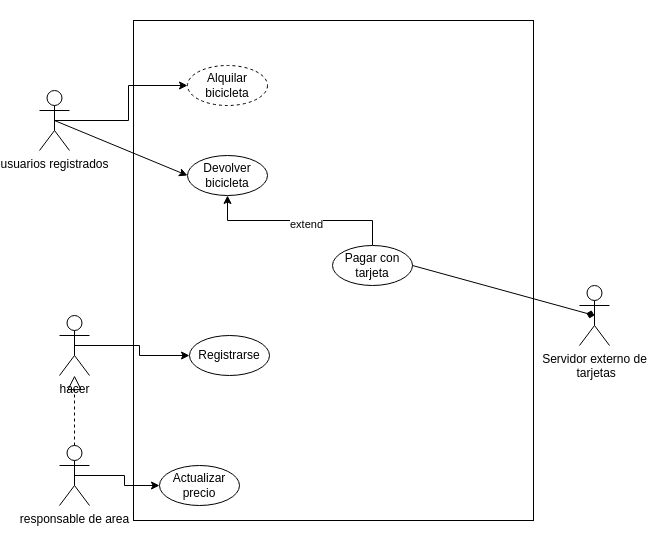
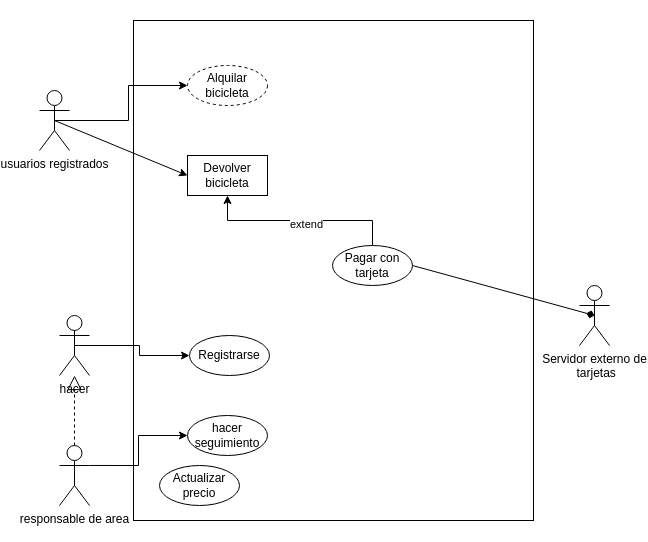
(228, 176) -> (228, 176)
none -> (228, 436)
none -> (139, 455)
(119, 476) -> none
